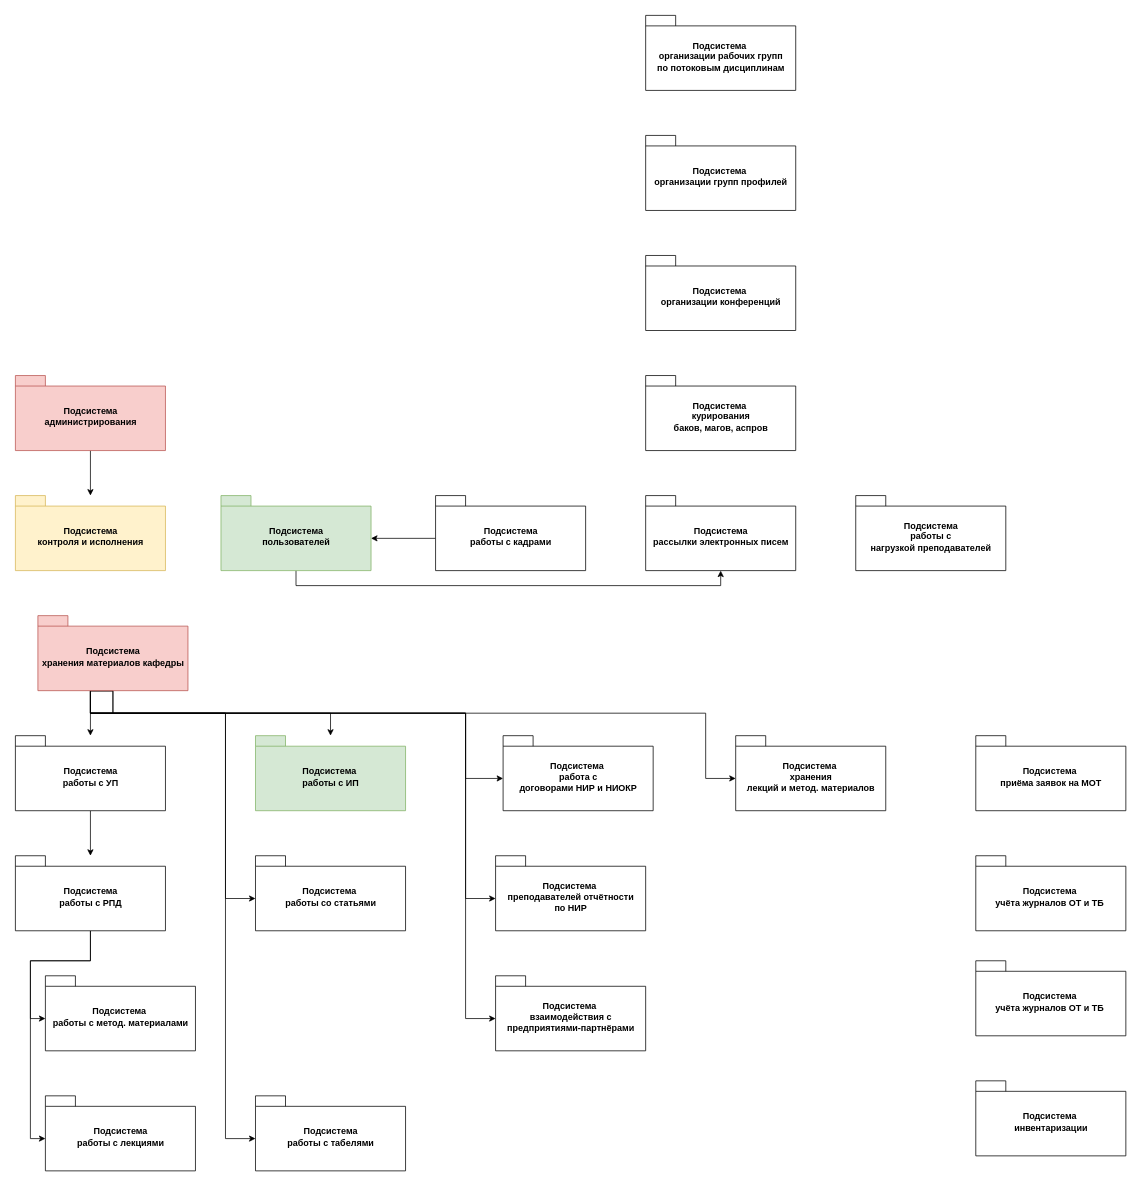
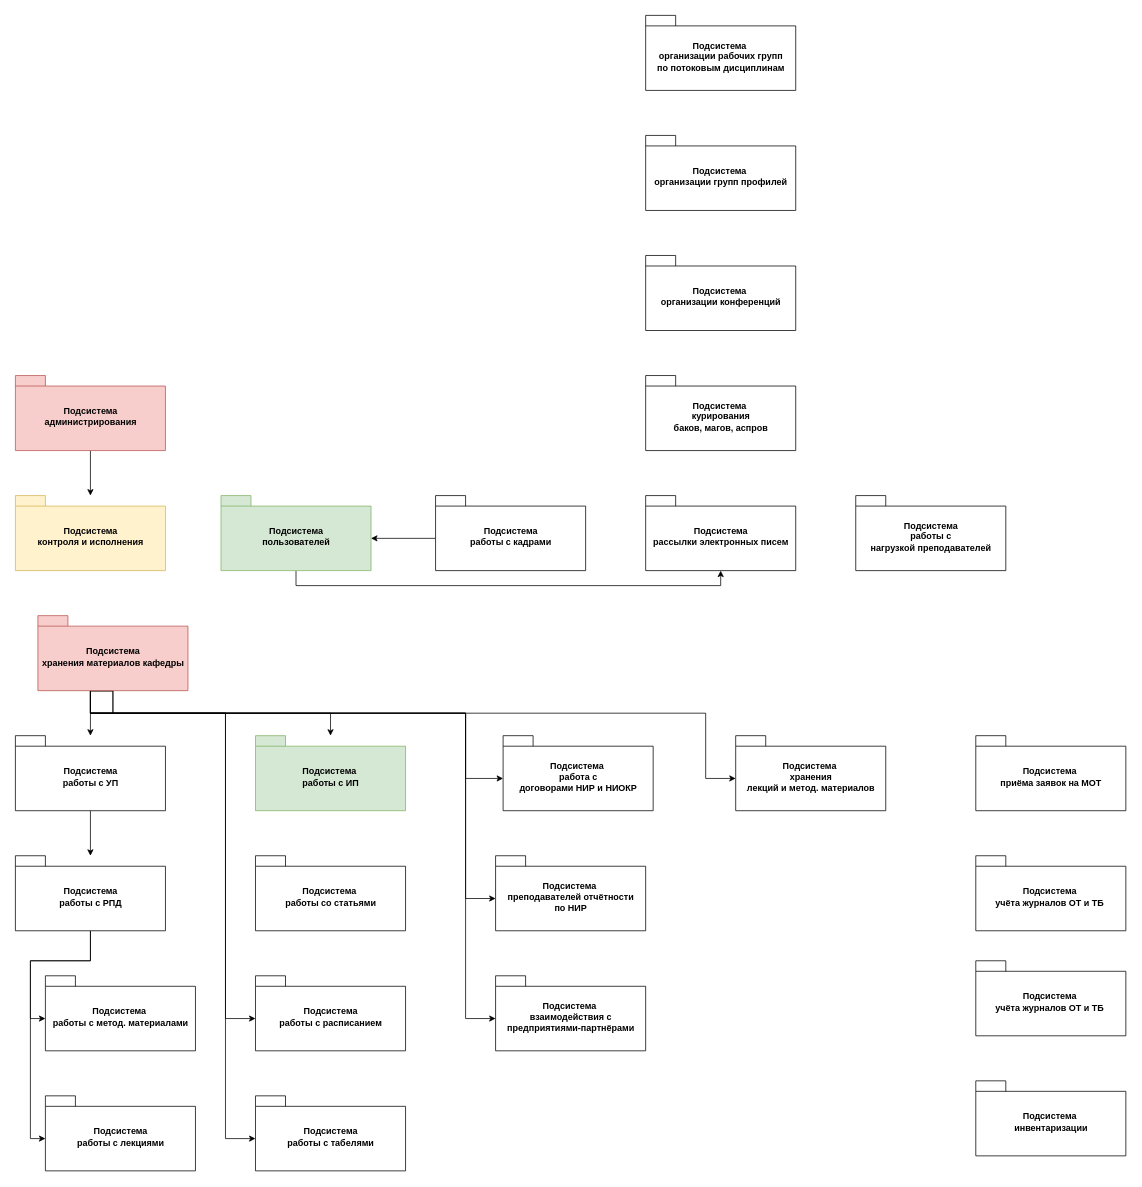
(238, 898) -> none
none -> (330, 1013)
none -> (238, 1018)
